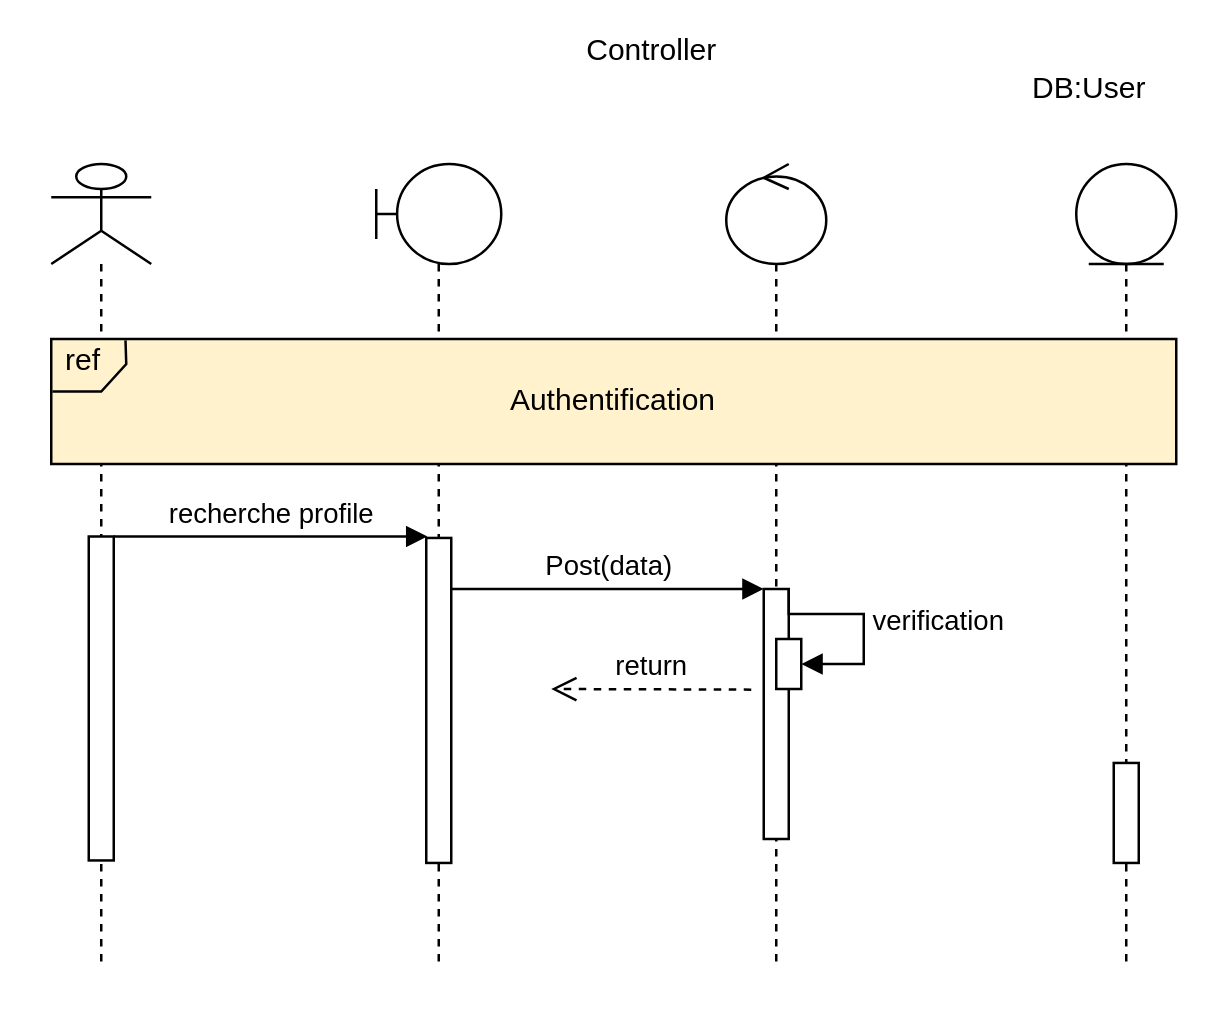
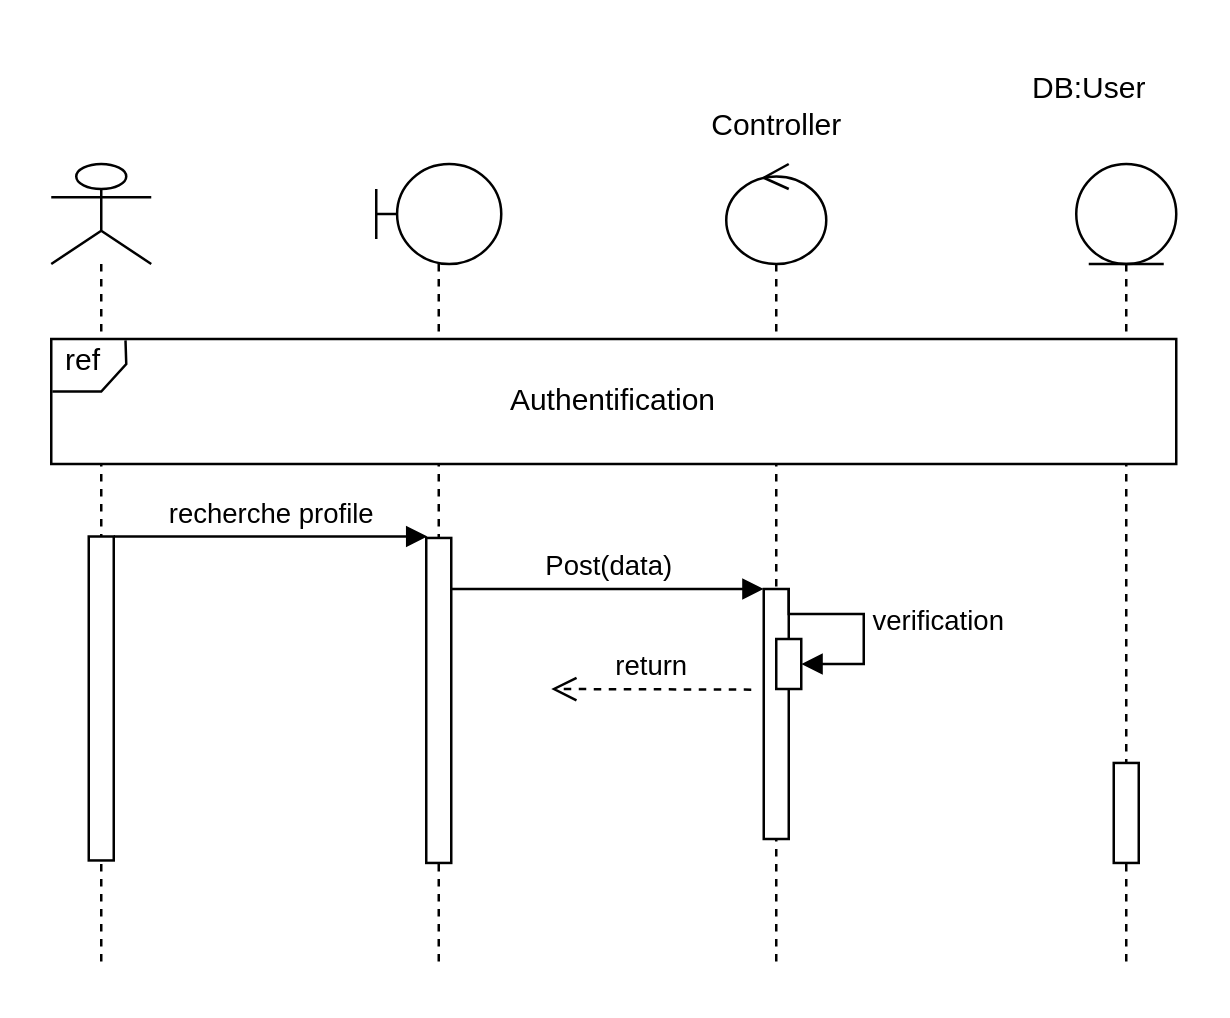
(651, 51) -> (776, 126)
(614, 401) -> (614, 401)
